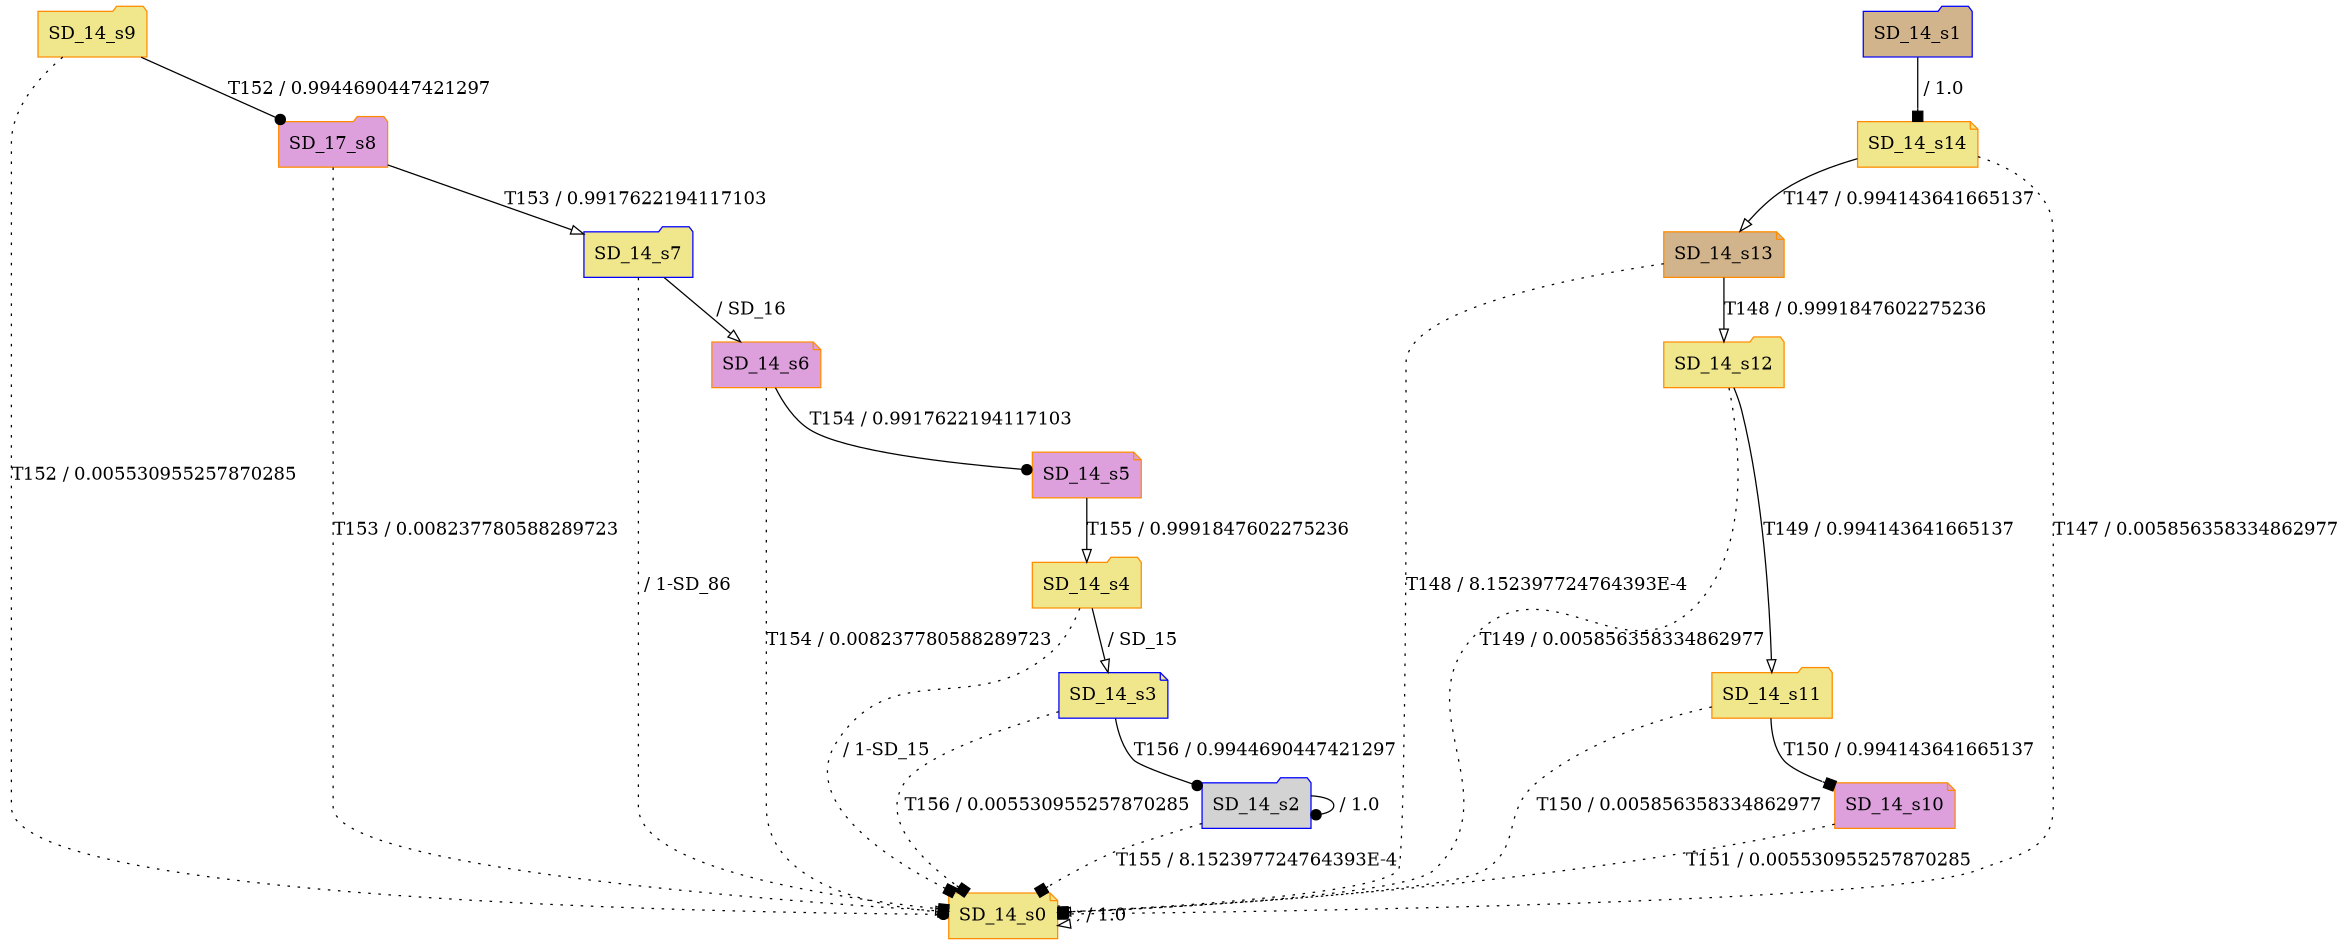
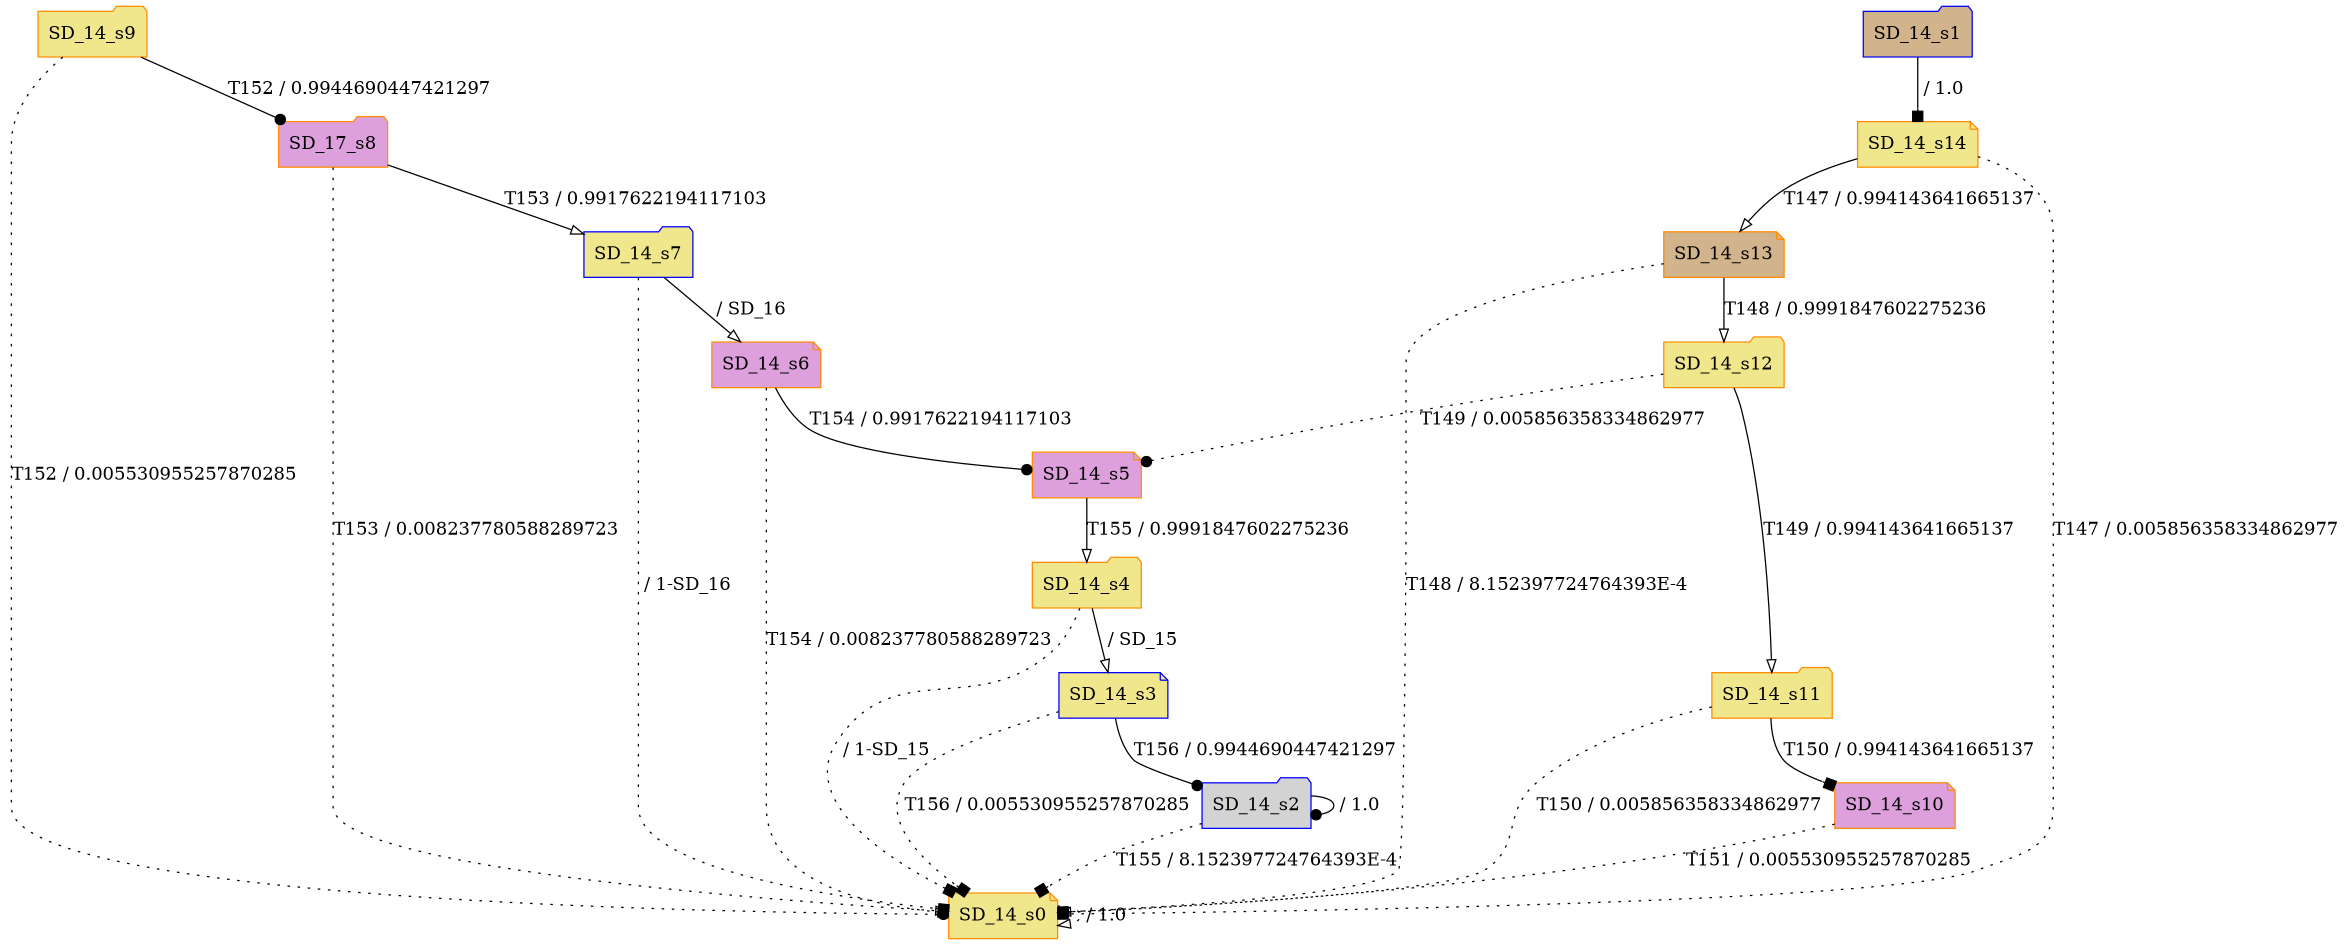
(685, 585) -> (685, 585)
(1451, 706) -> (1419, 410)
